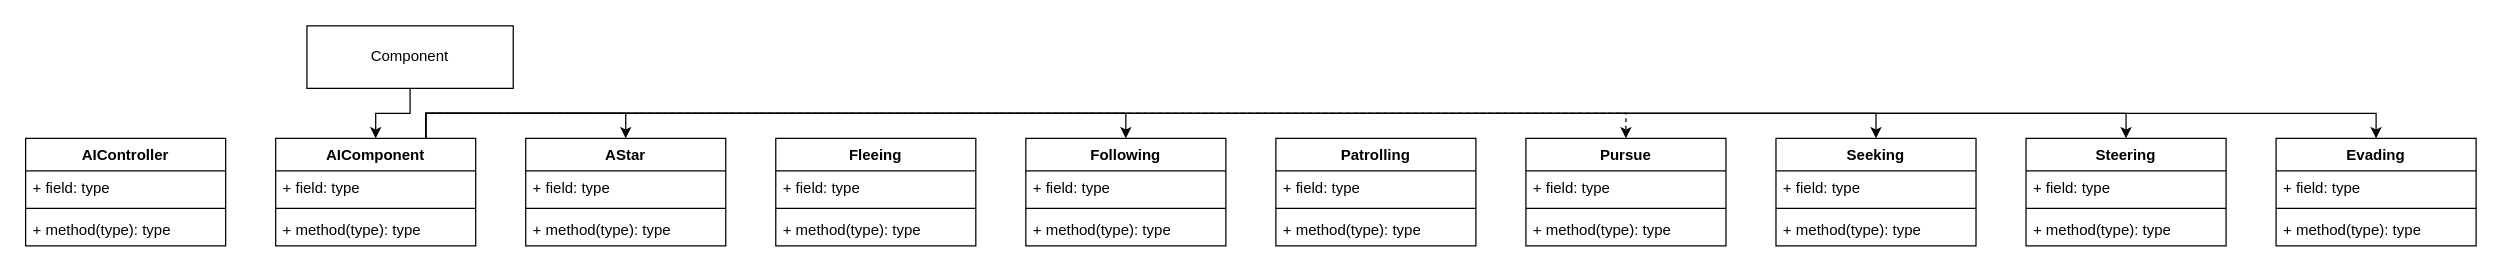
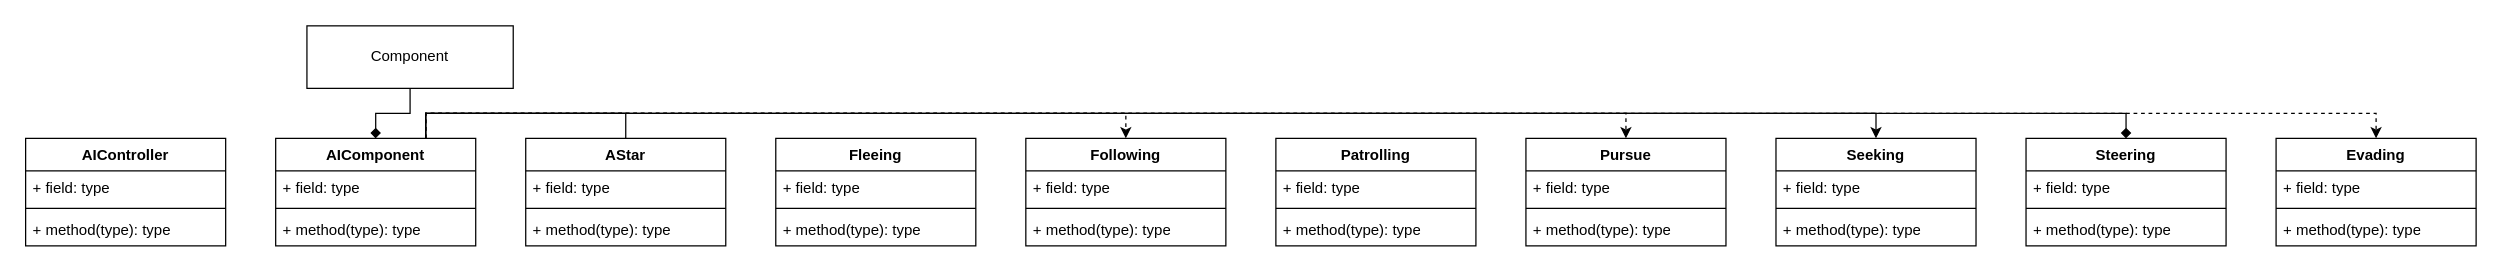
(2259, 113) -> (2259, 113)
(1126, 123) -> (1126, 123)
(376, 128) -> (376, 127)
(626, 128) -> (626, 131)
(2126, 128) -> (2126, 127)
